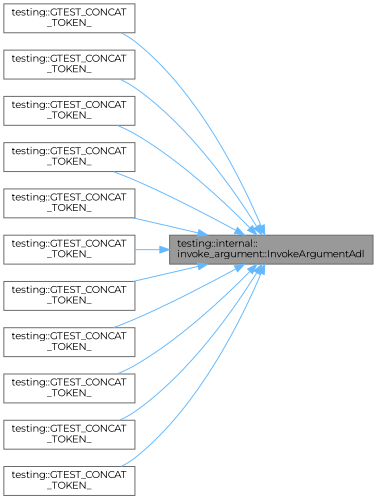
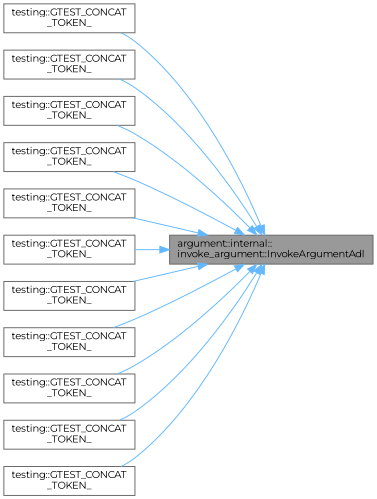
(271, 250) -> (271, 250)
